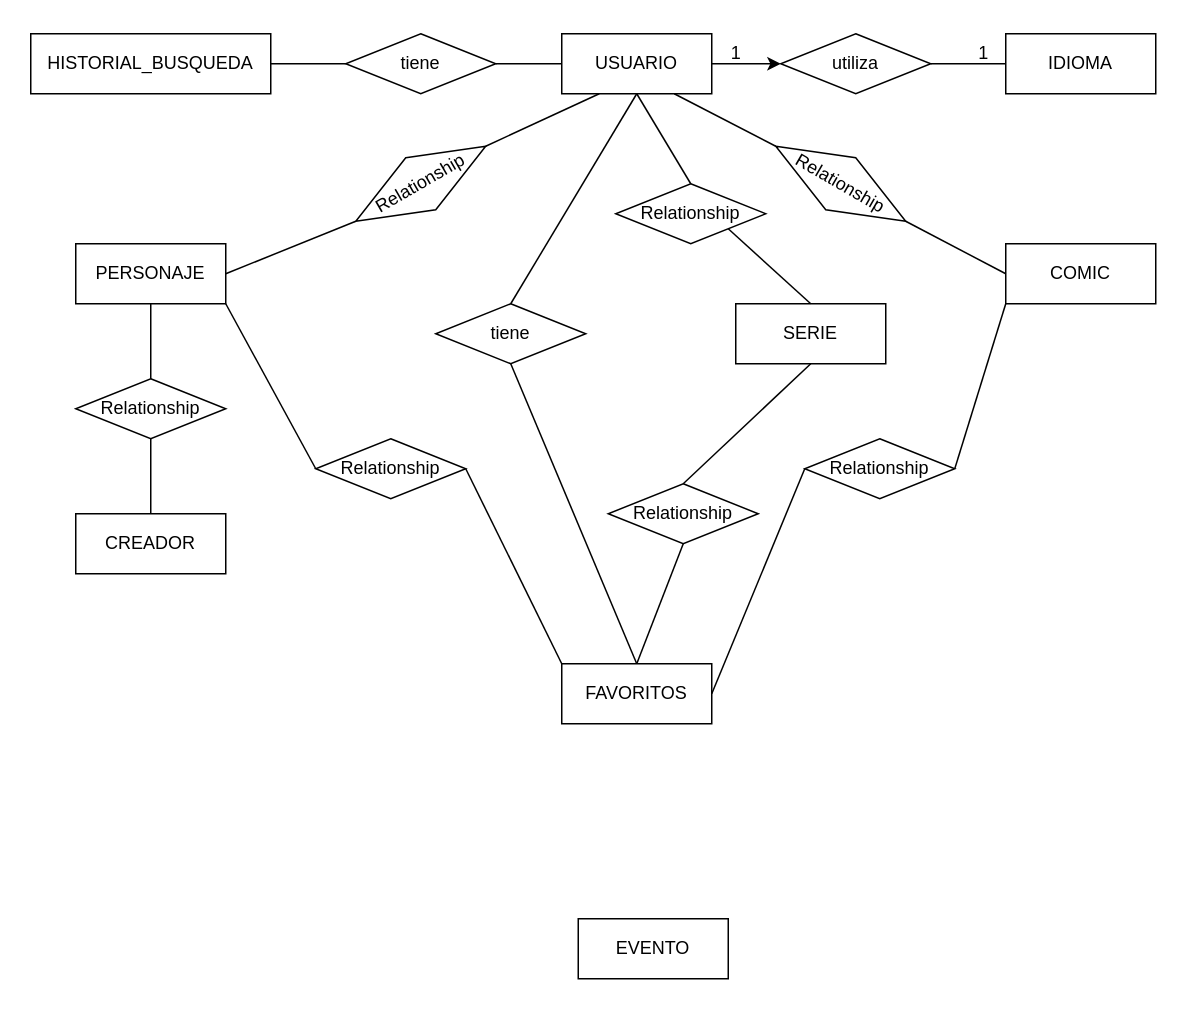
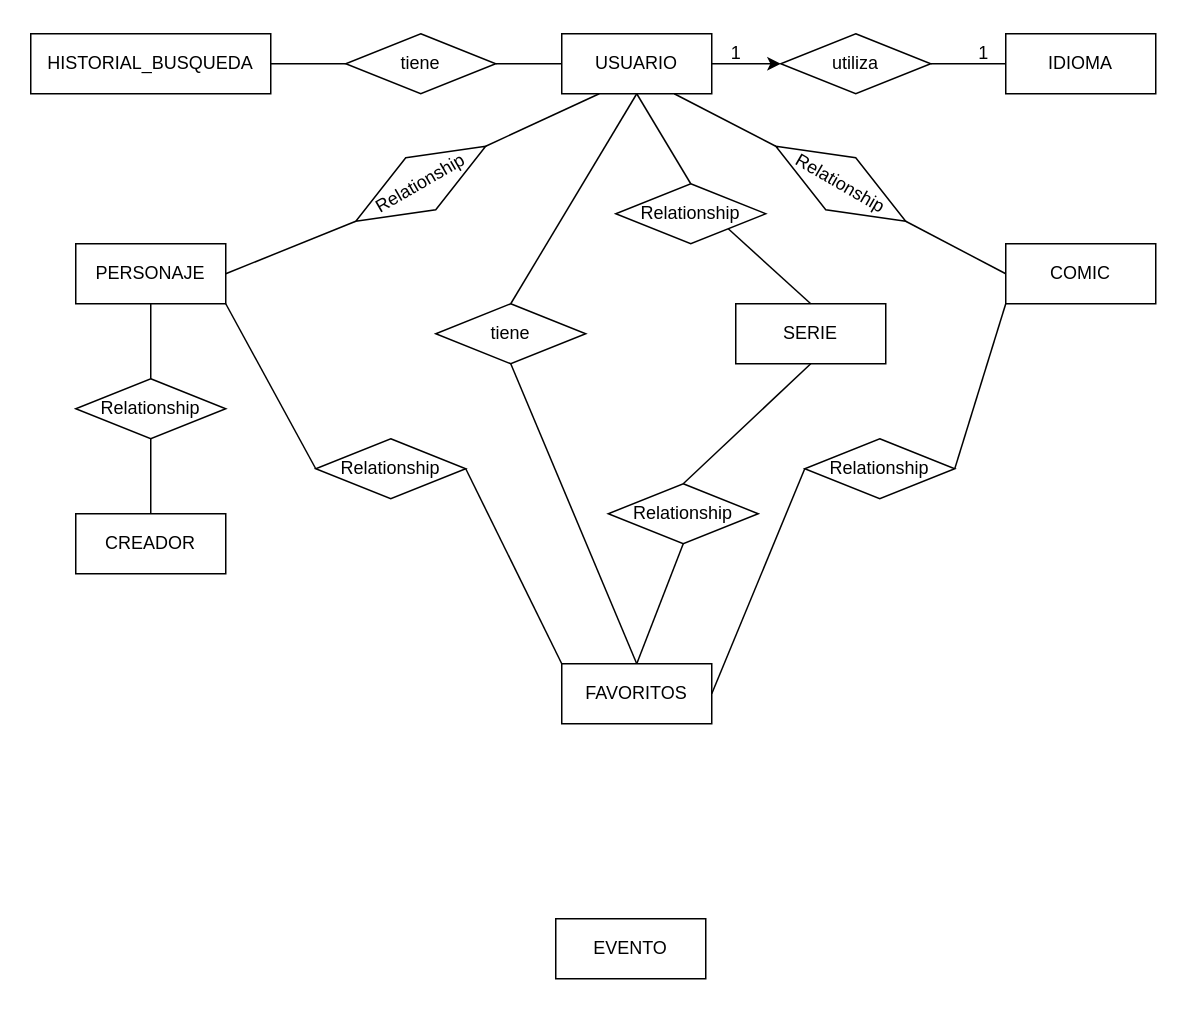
(653, 949) -> (631, 949)
